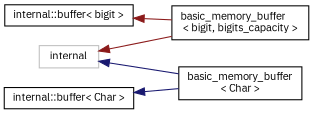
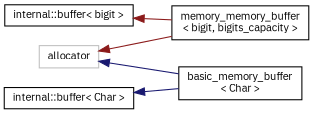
(240, 23) -> (240, 23)
(69, 57) -> (69, 57)
